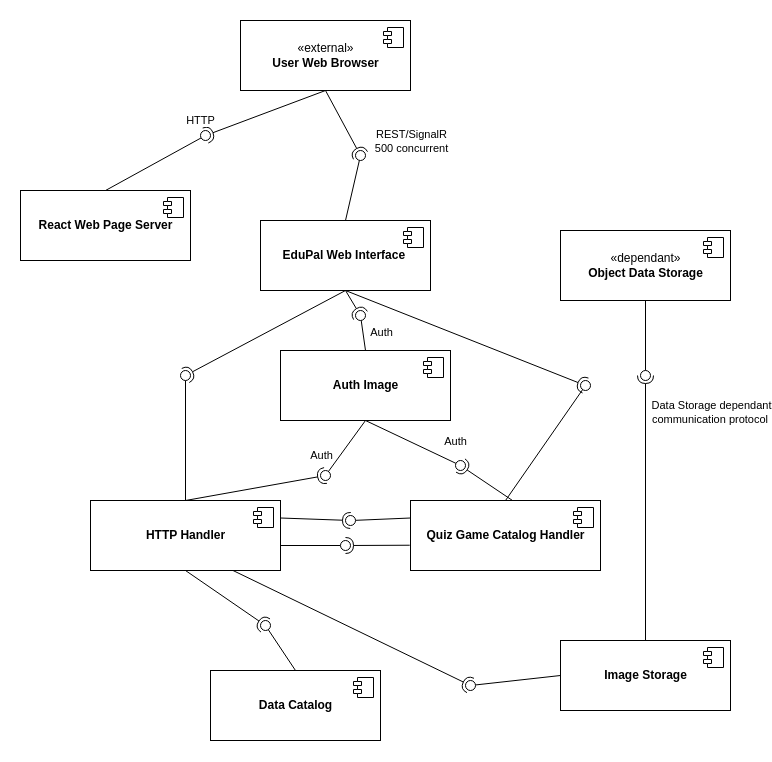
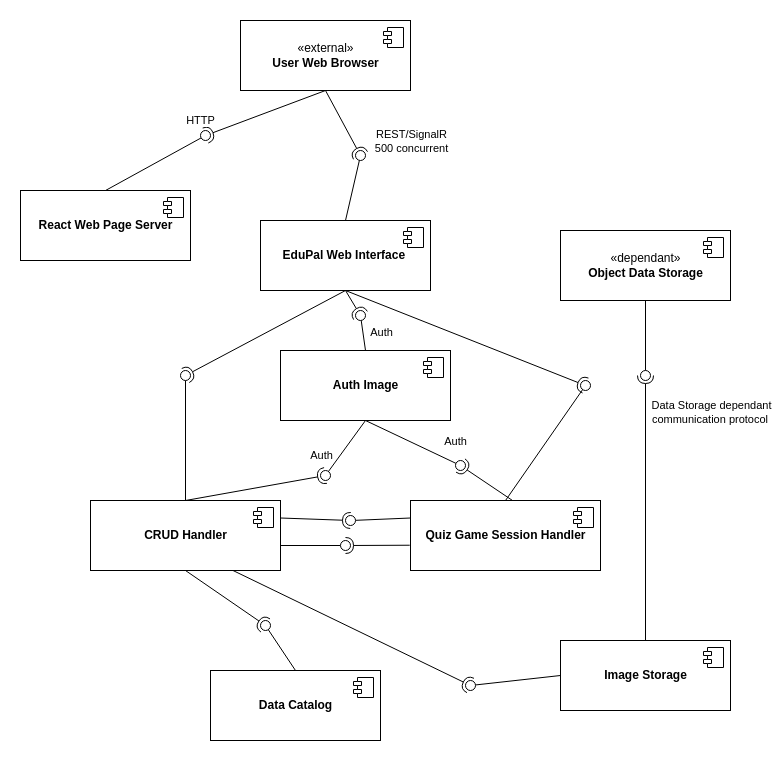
(186, 536) -> (186, 536)
(506, 536) -> (506, 536)
